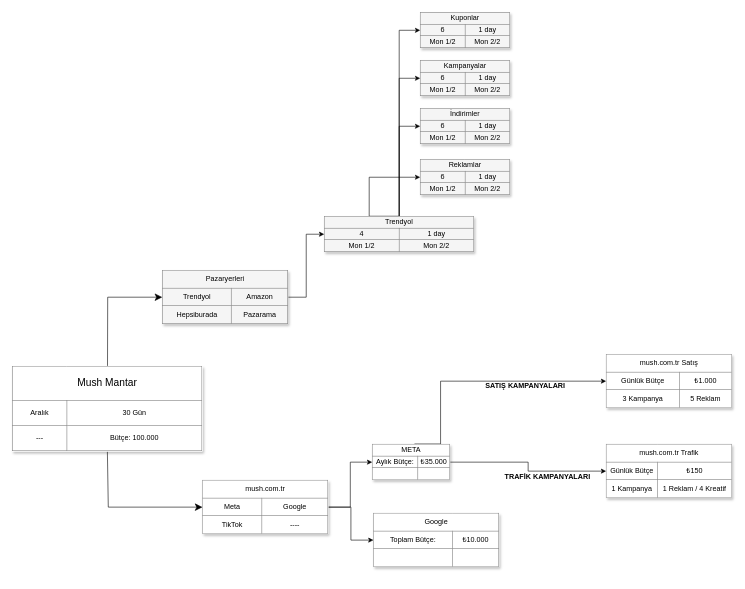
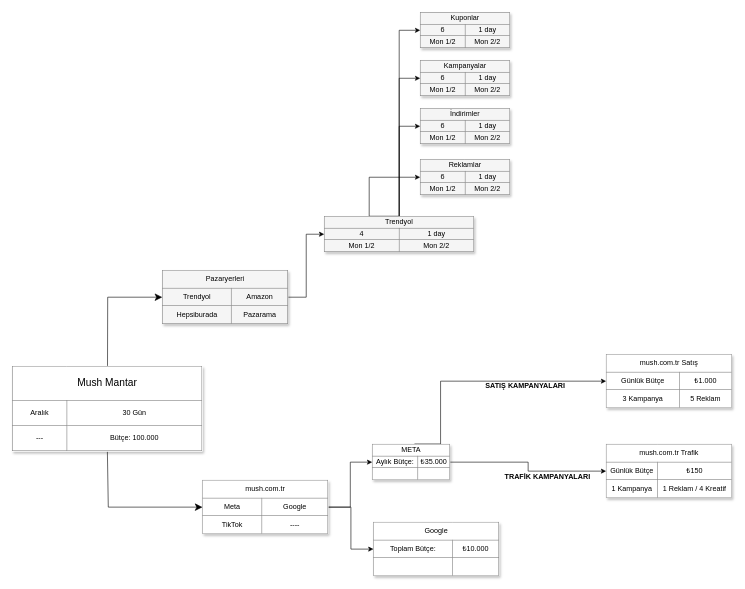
(437, 540) -> (437, 549)
